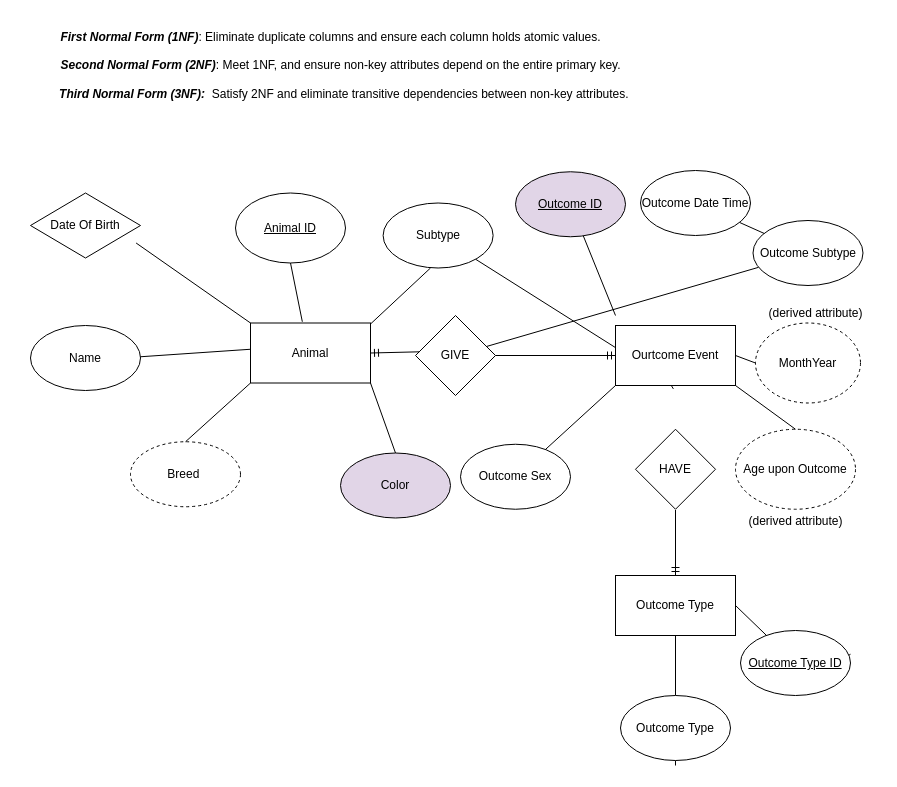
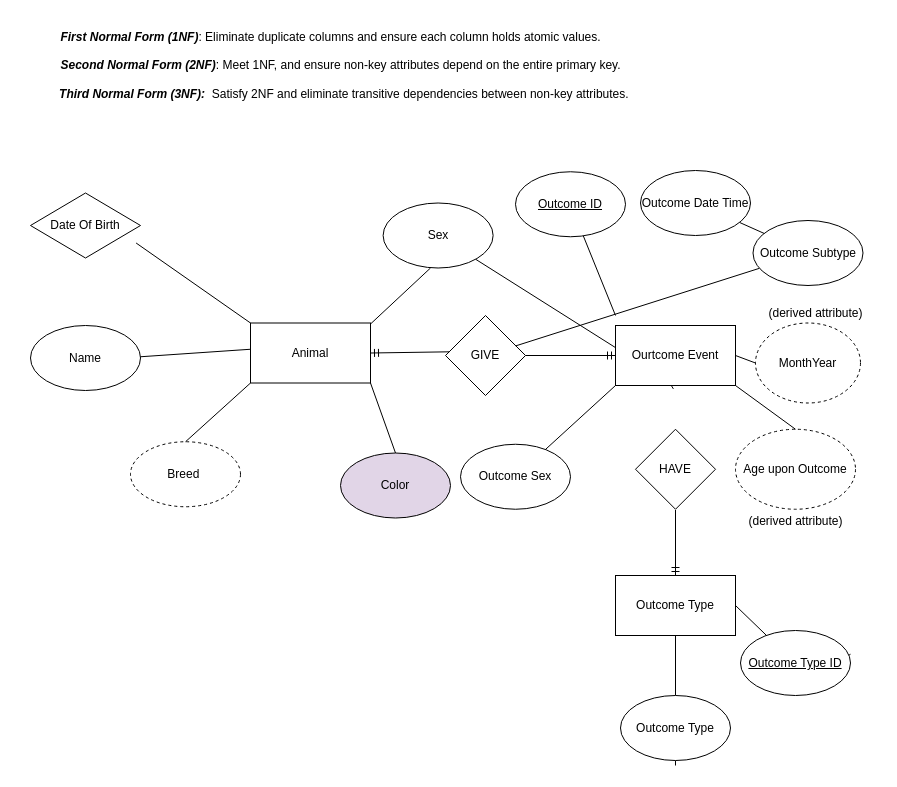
(571, 204) -> (571, 204)
(291, 228) -> none
(439, 236) -> (439, 236)
(296, 292) -> none
(456, 356) -> (486, 356)
